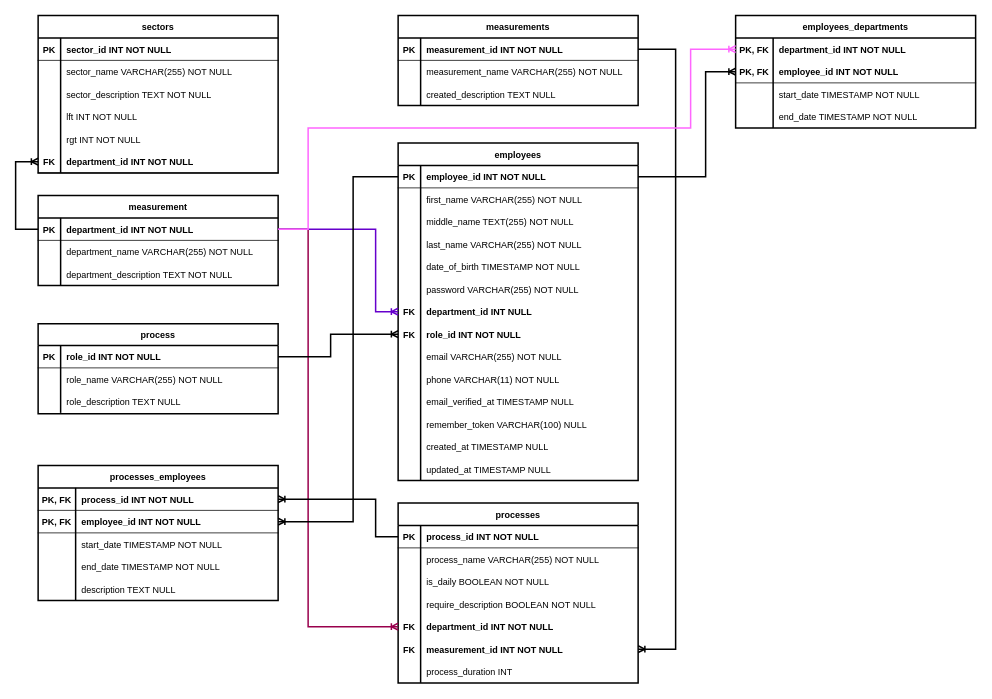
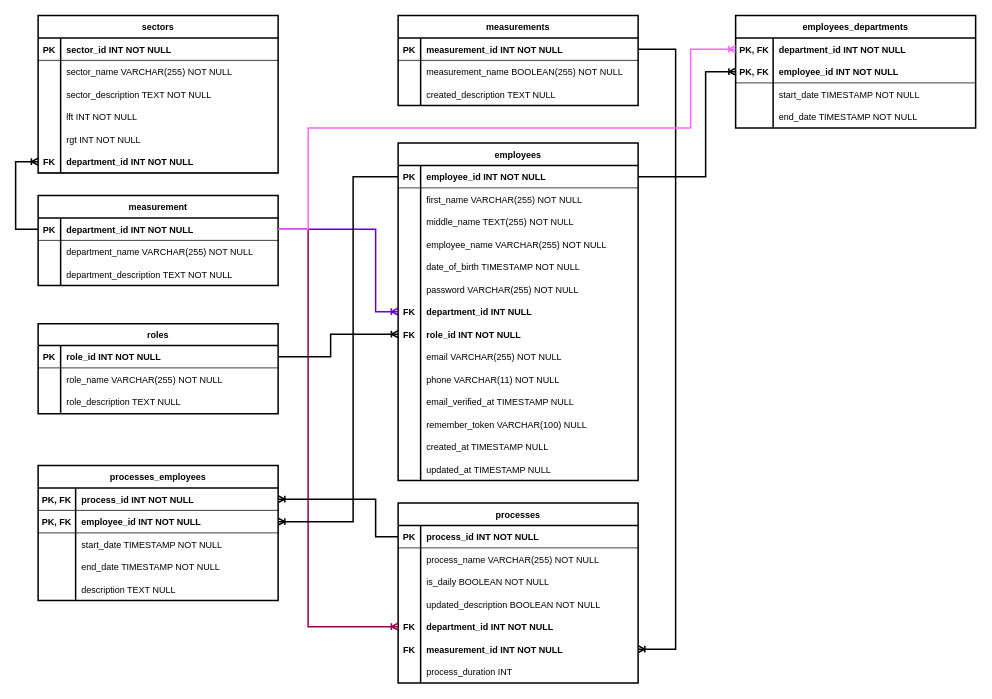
(560, 72) -> (560, 72)
(548, 245) -> (558, 245)
(158, 335) -> (158, 335)
(549, 605) -> (550, 605)
